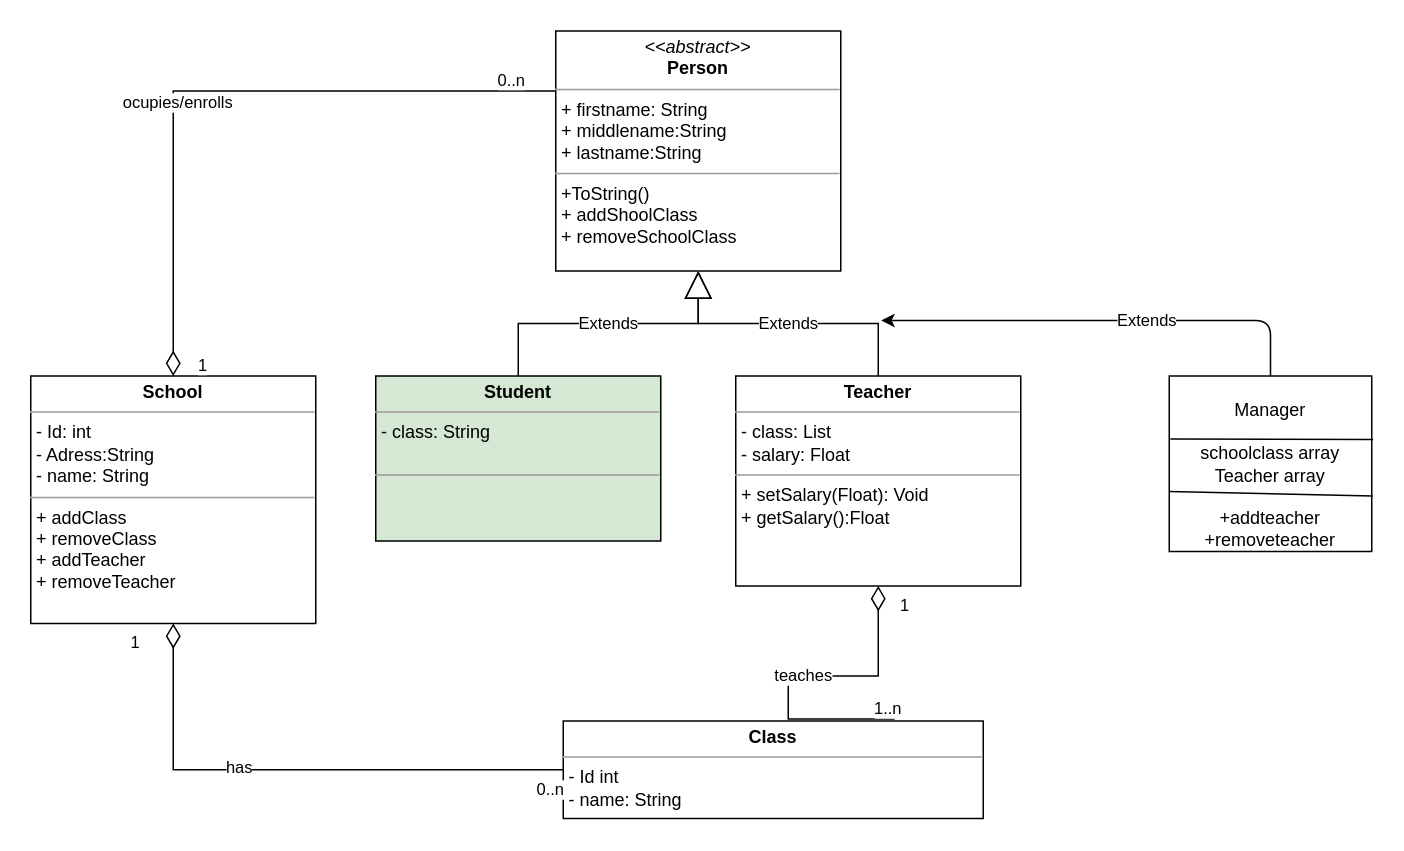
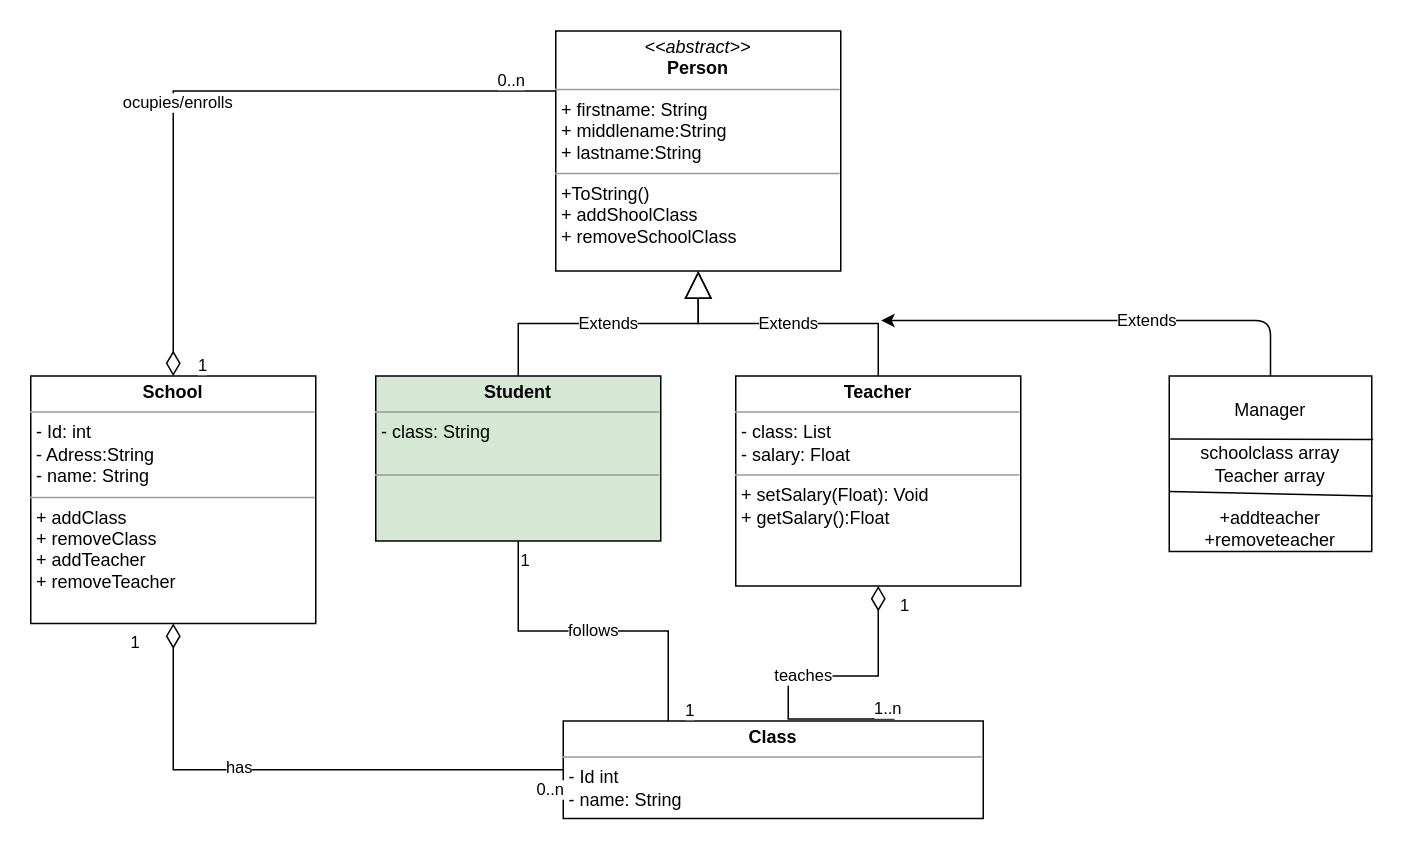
none -> (593, 631)
